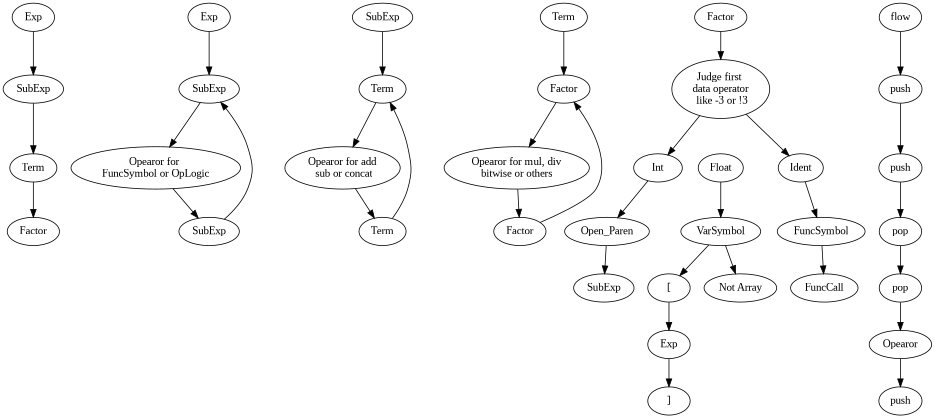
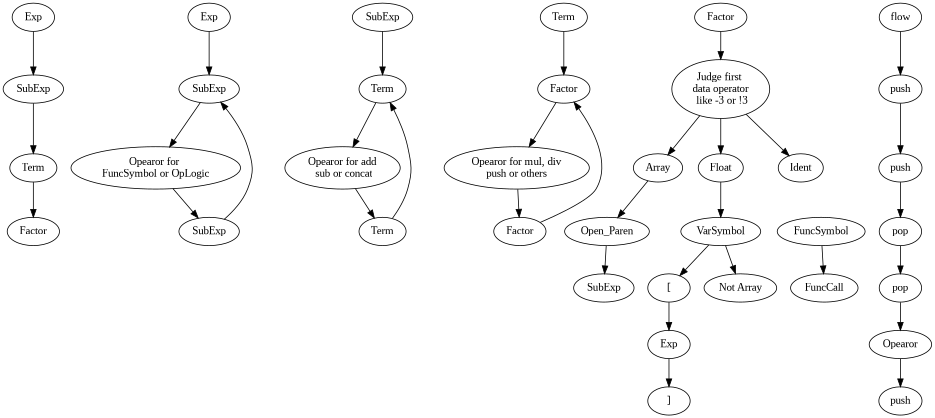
none -> (721, 132)
(517, 168) -> (517, 168)
(658, 168) -> (658, 168)
(810, 196) -> none
